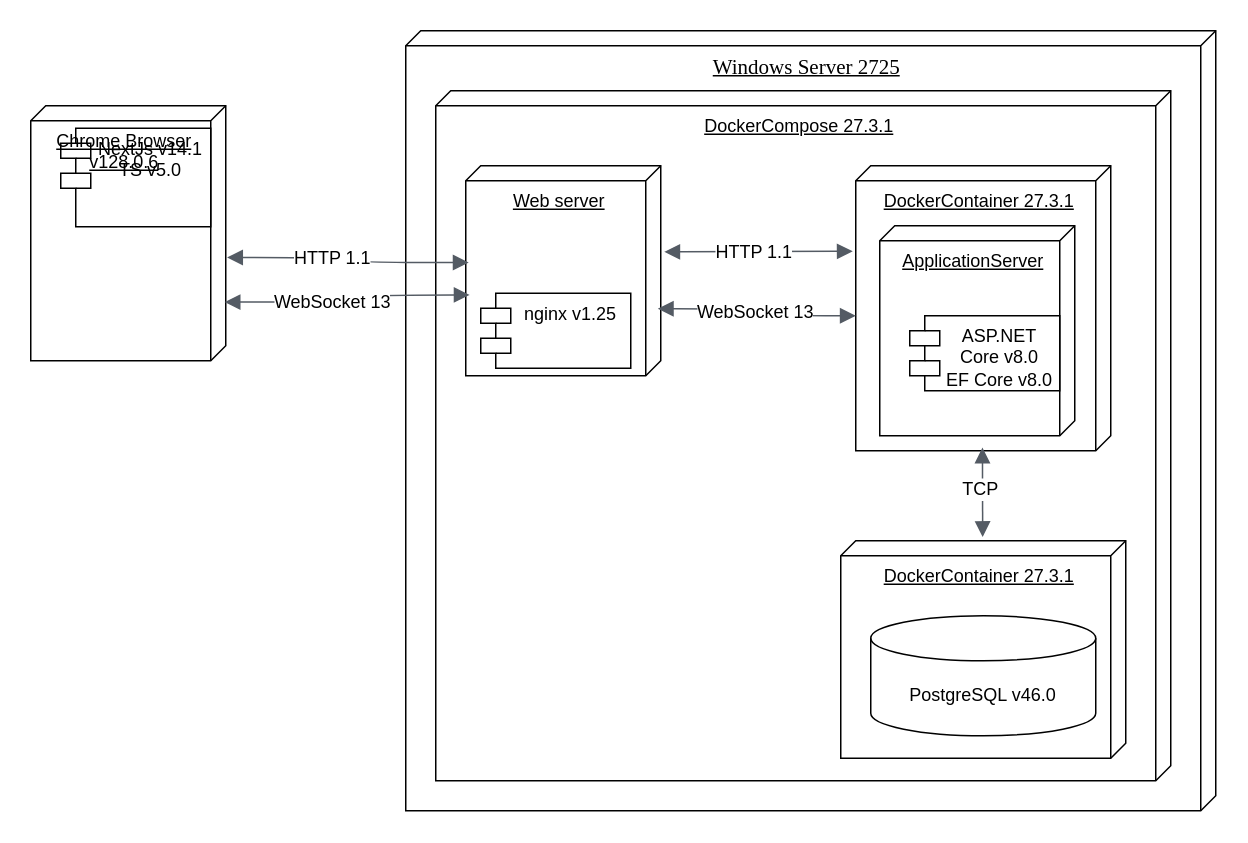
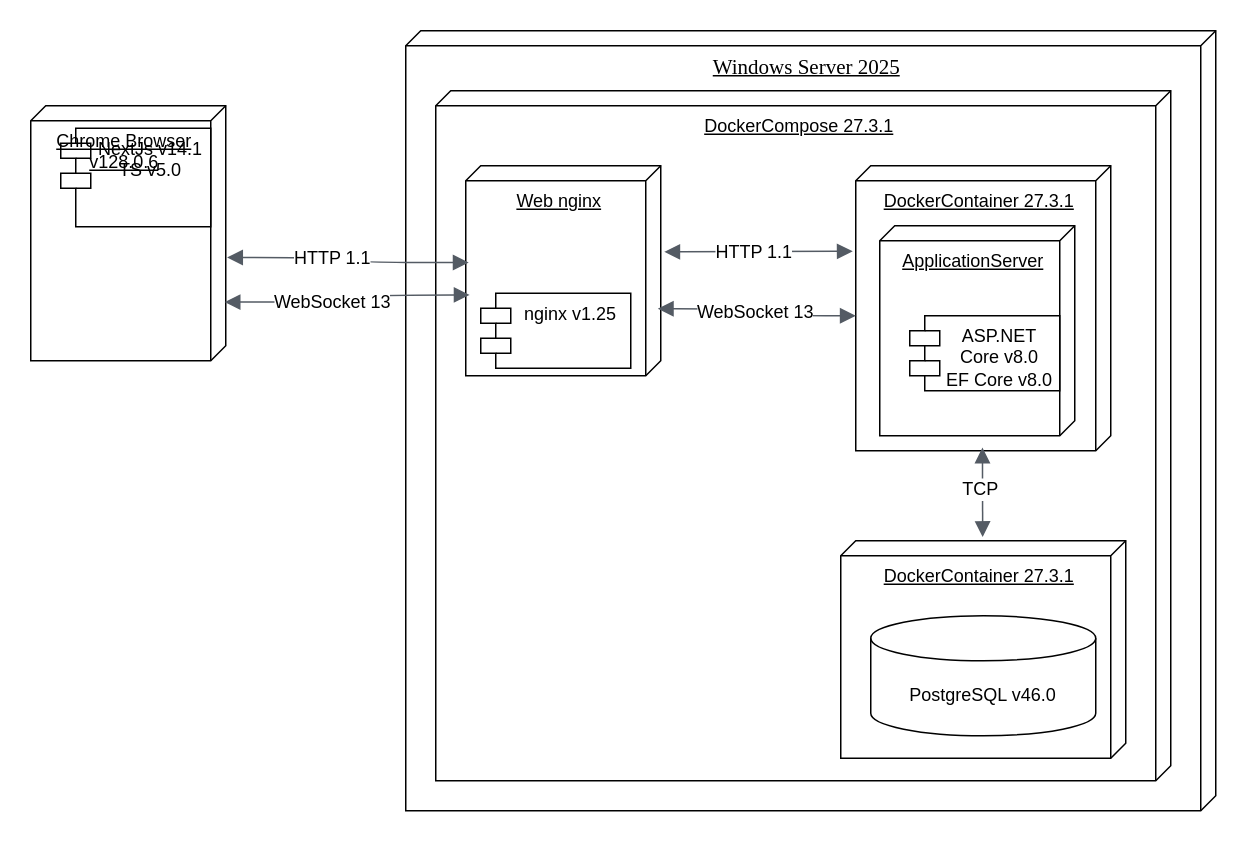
(807, 67) -> (807, 67)
(560, 202) -> (560, 202)
